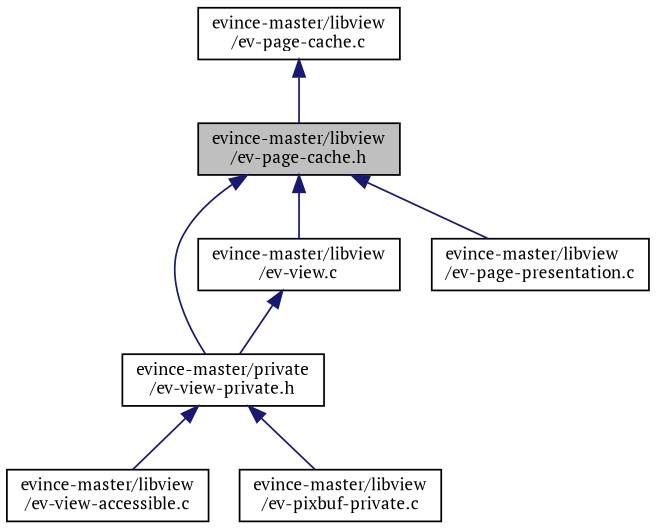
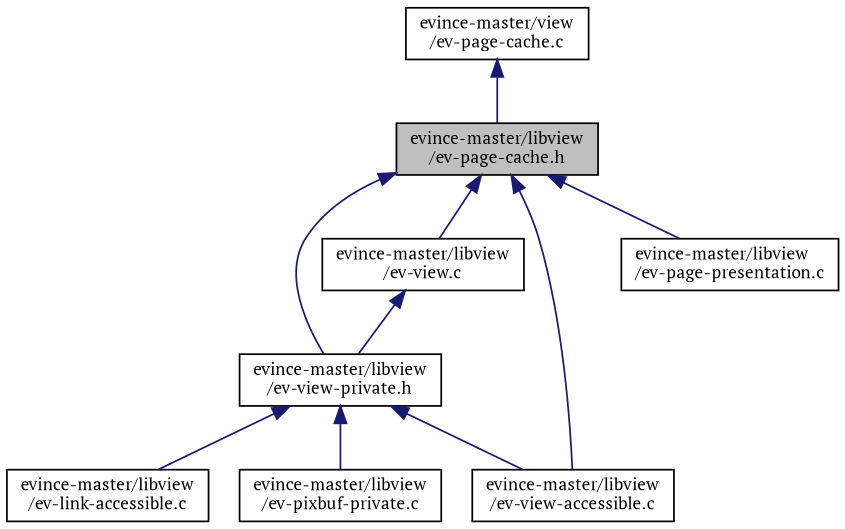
(299, 34) -> (497, 34)
none -> (558, 327)
(223, 380) -> (340, 380)
none -> (108, 496)
